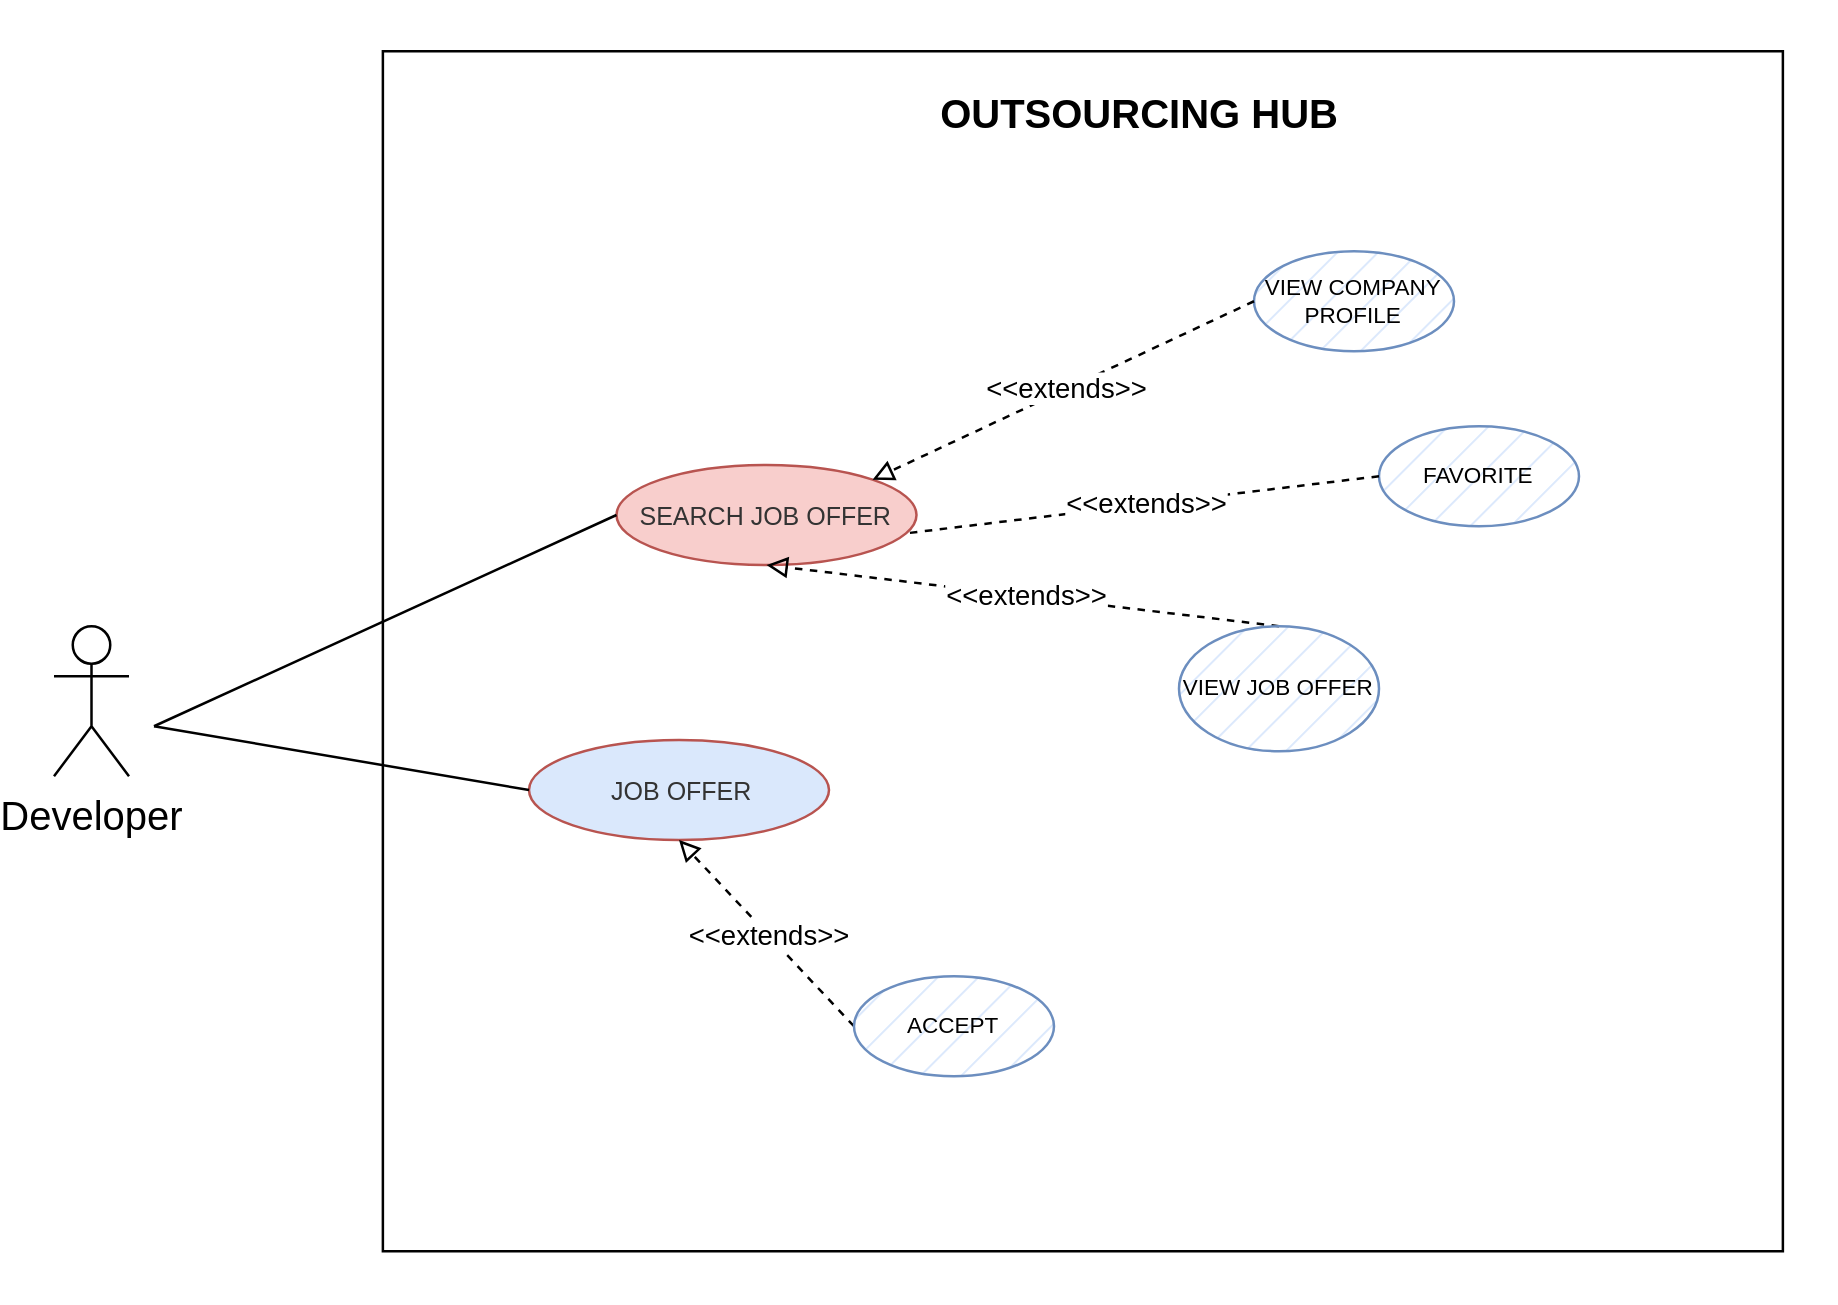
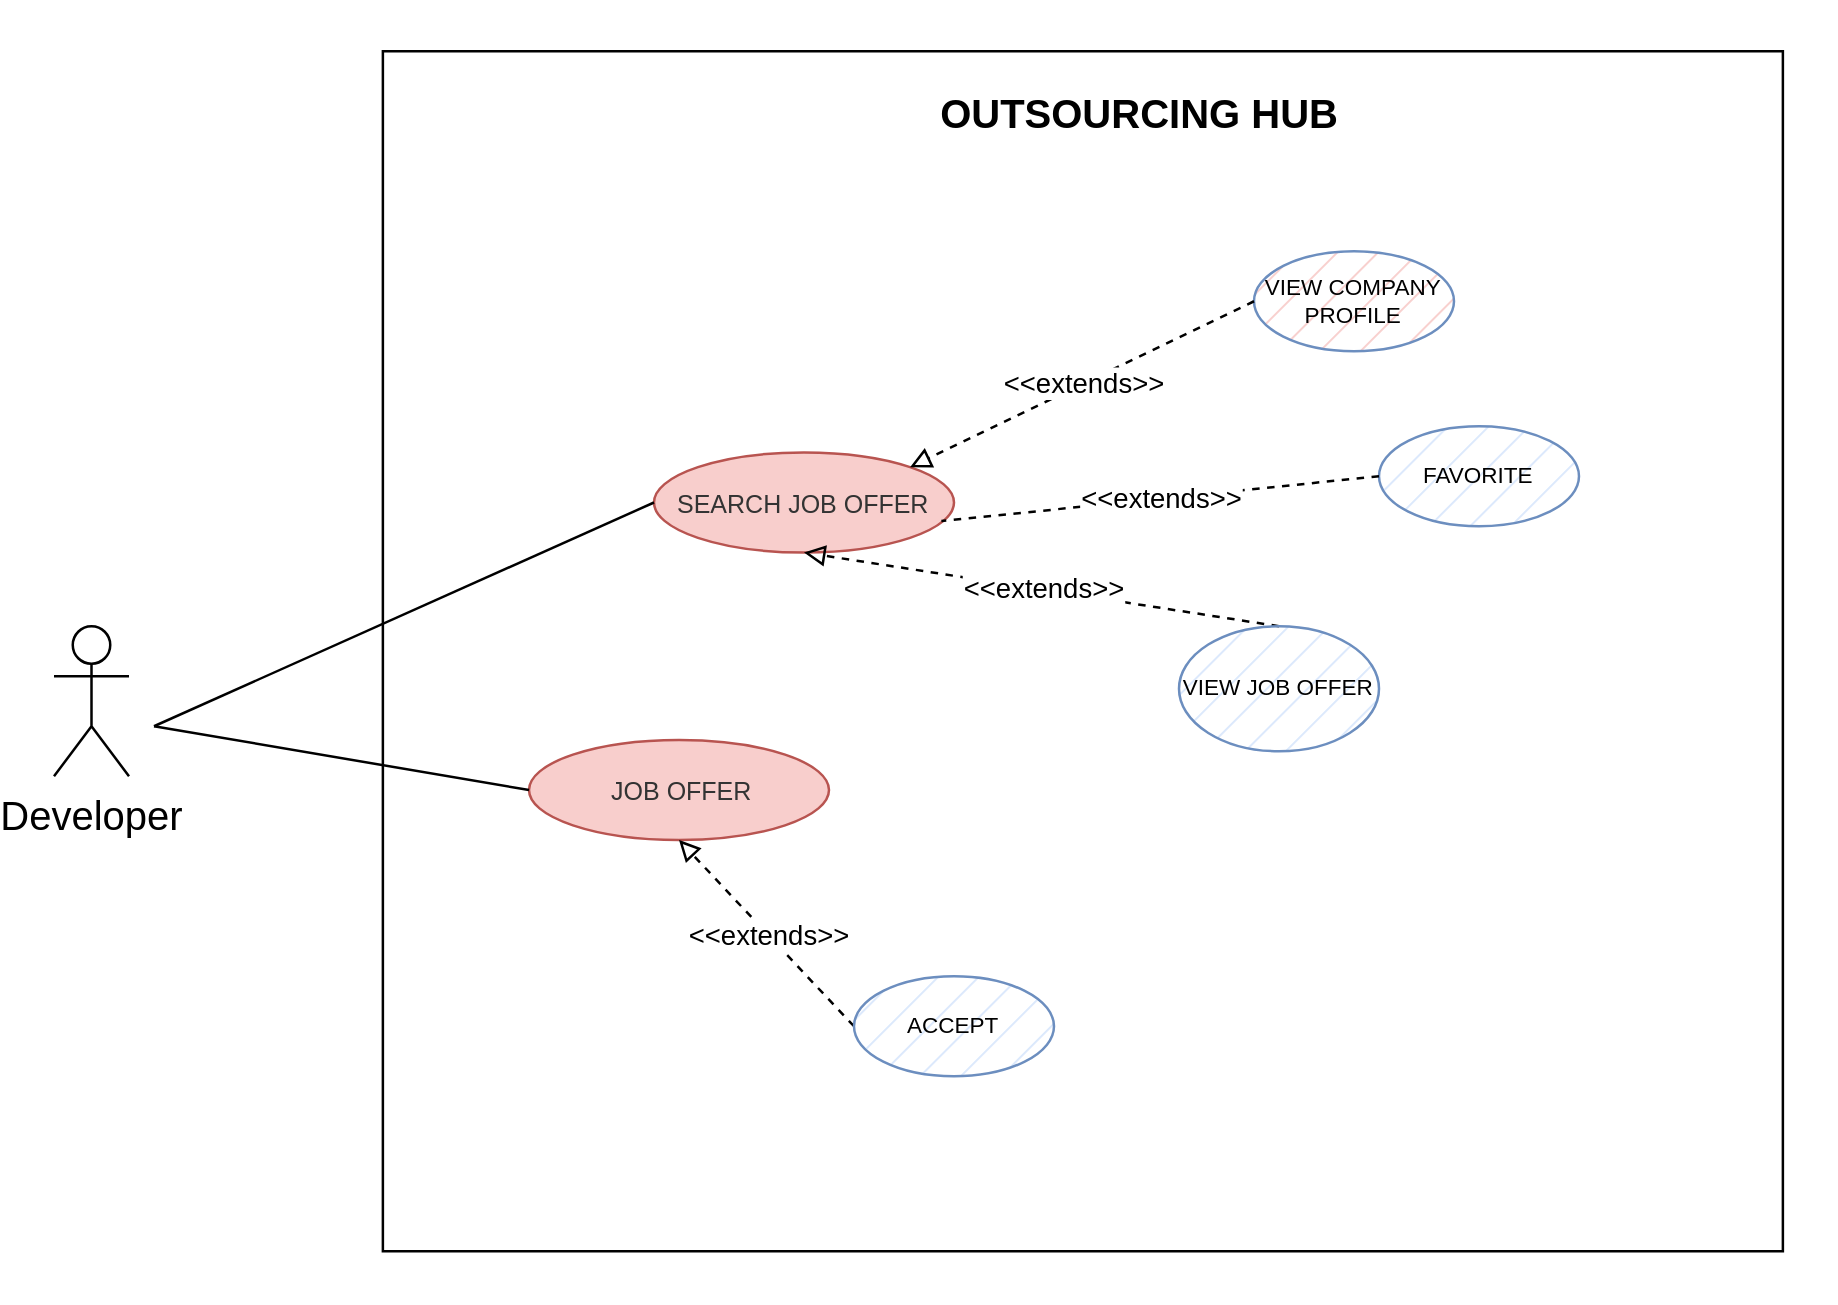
(1354, 301) -> (1354, 301)
(766, 515) -> (804, 503)
(679, 790) -> (679, 790)
